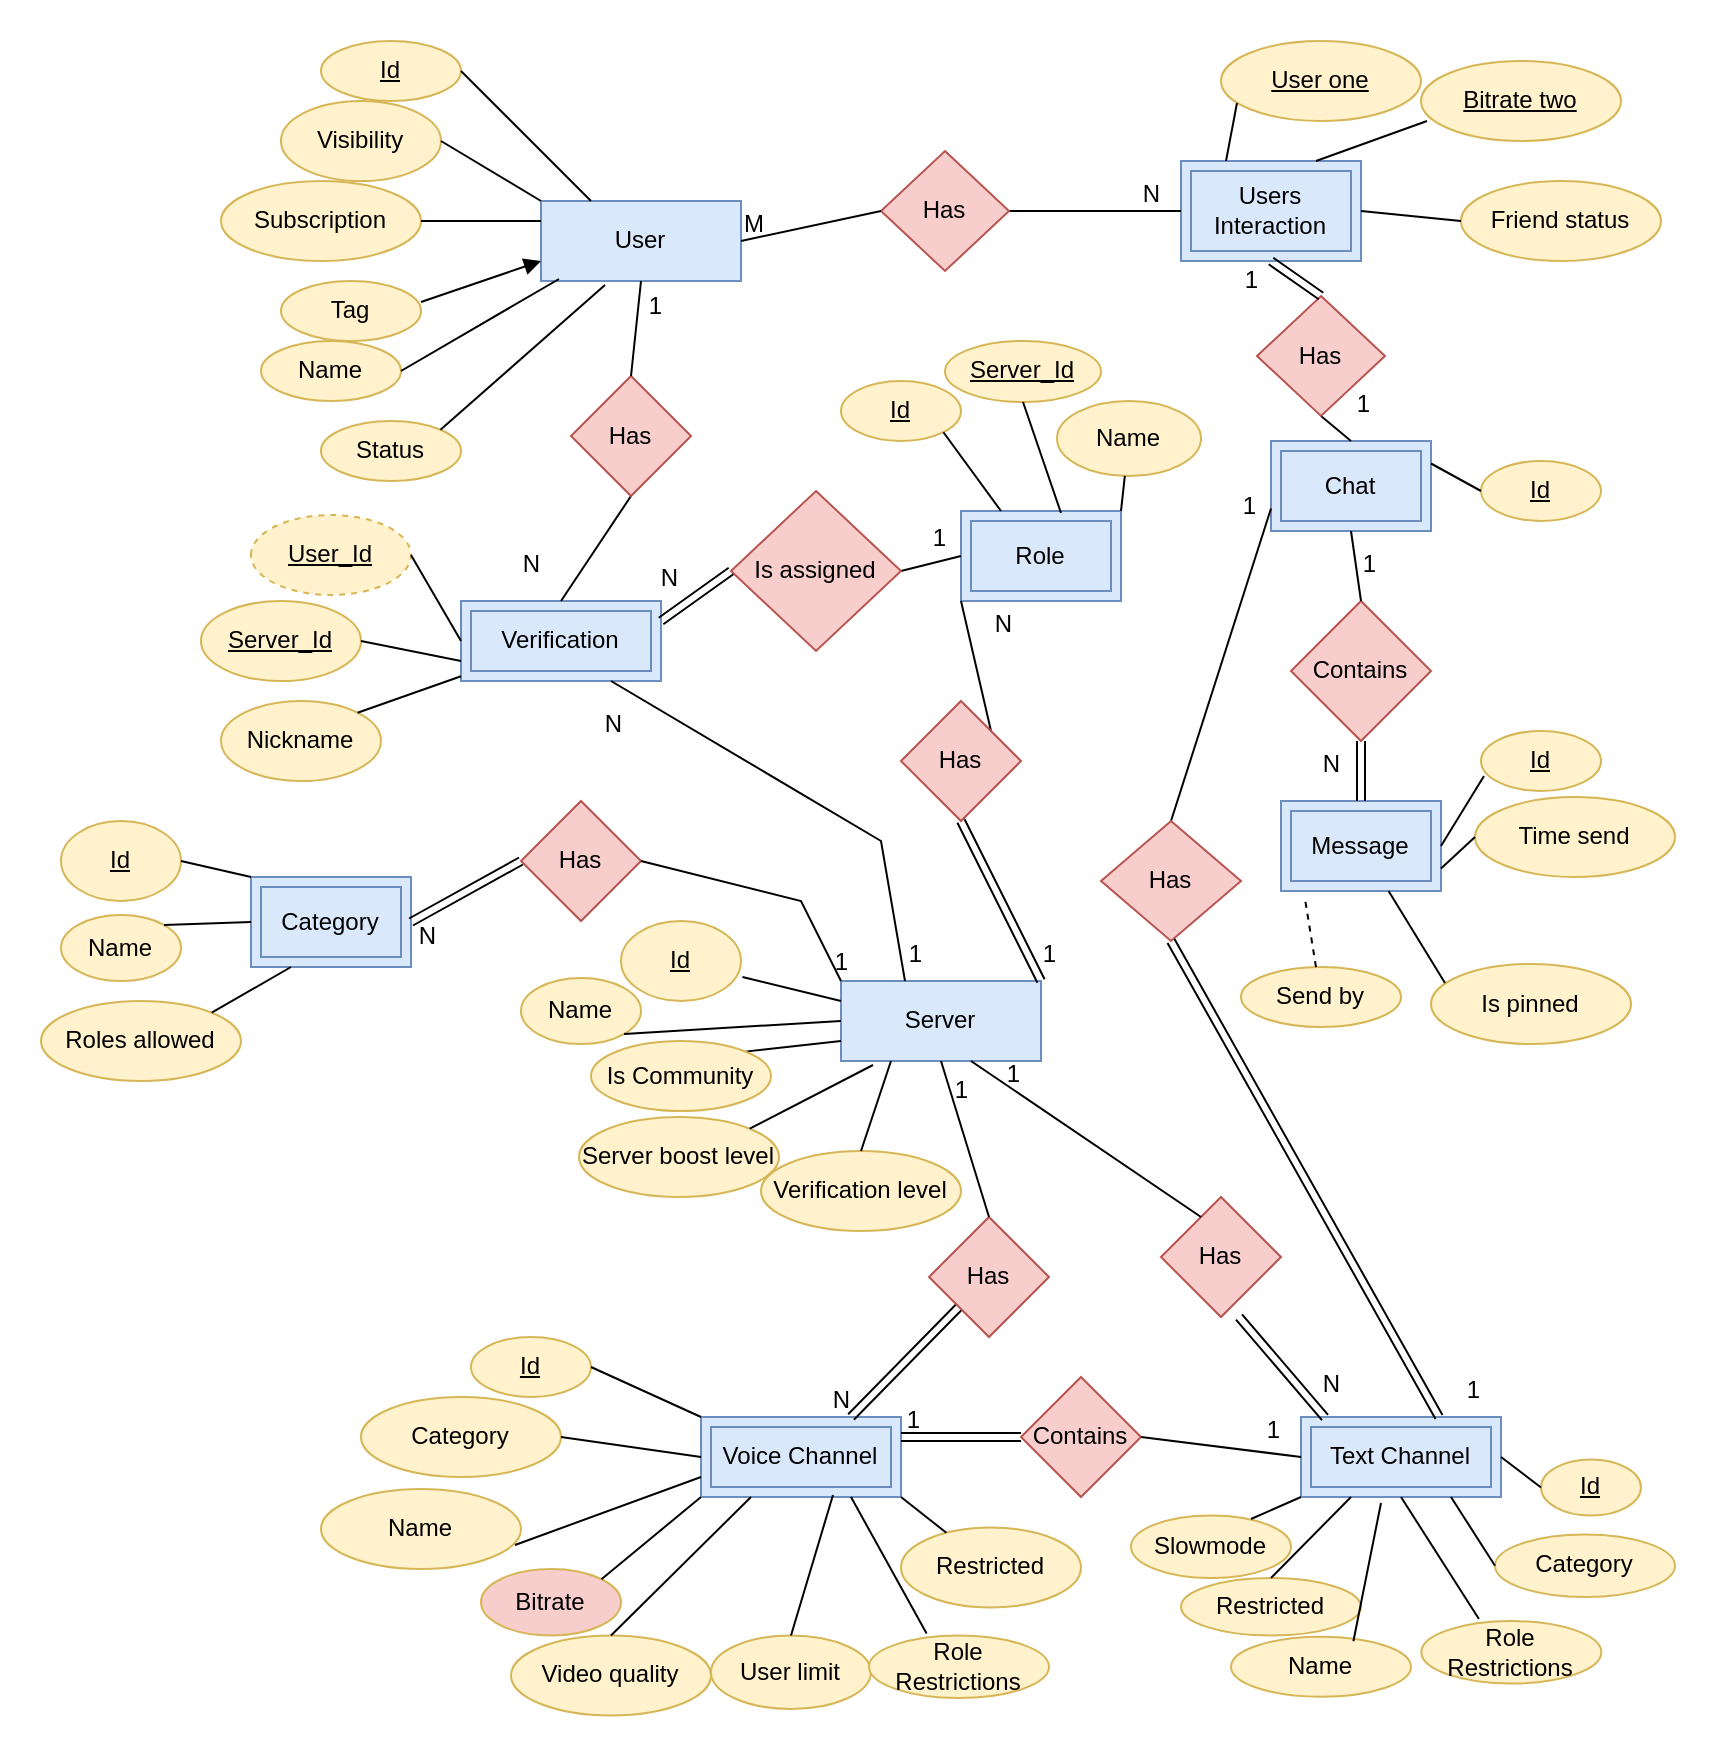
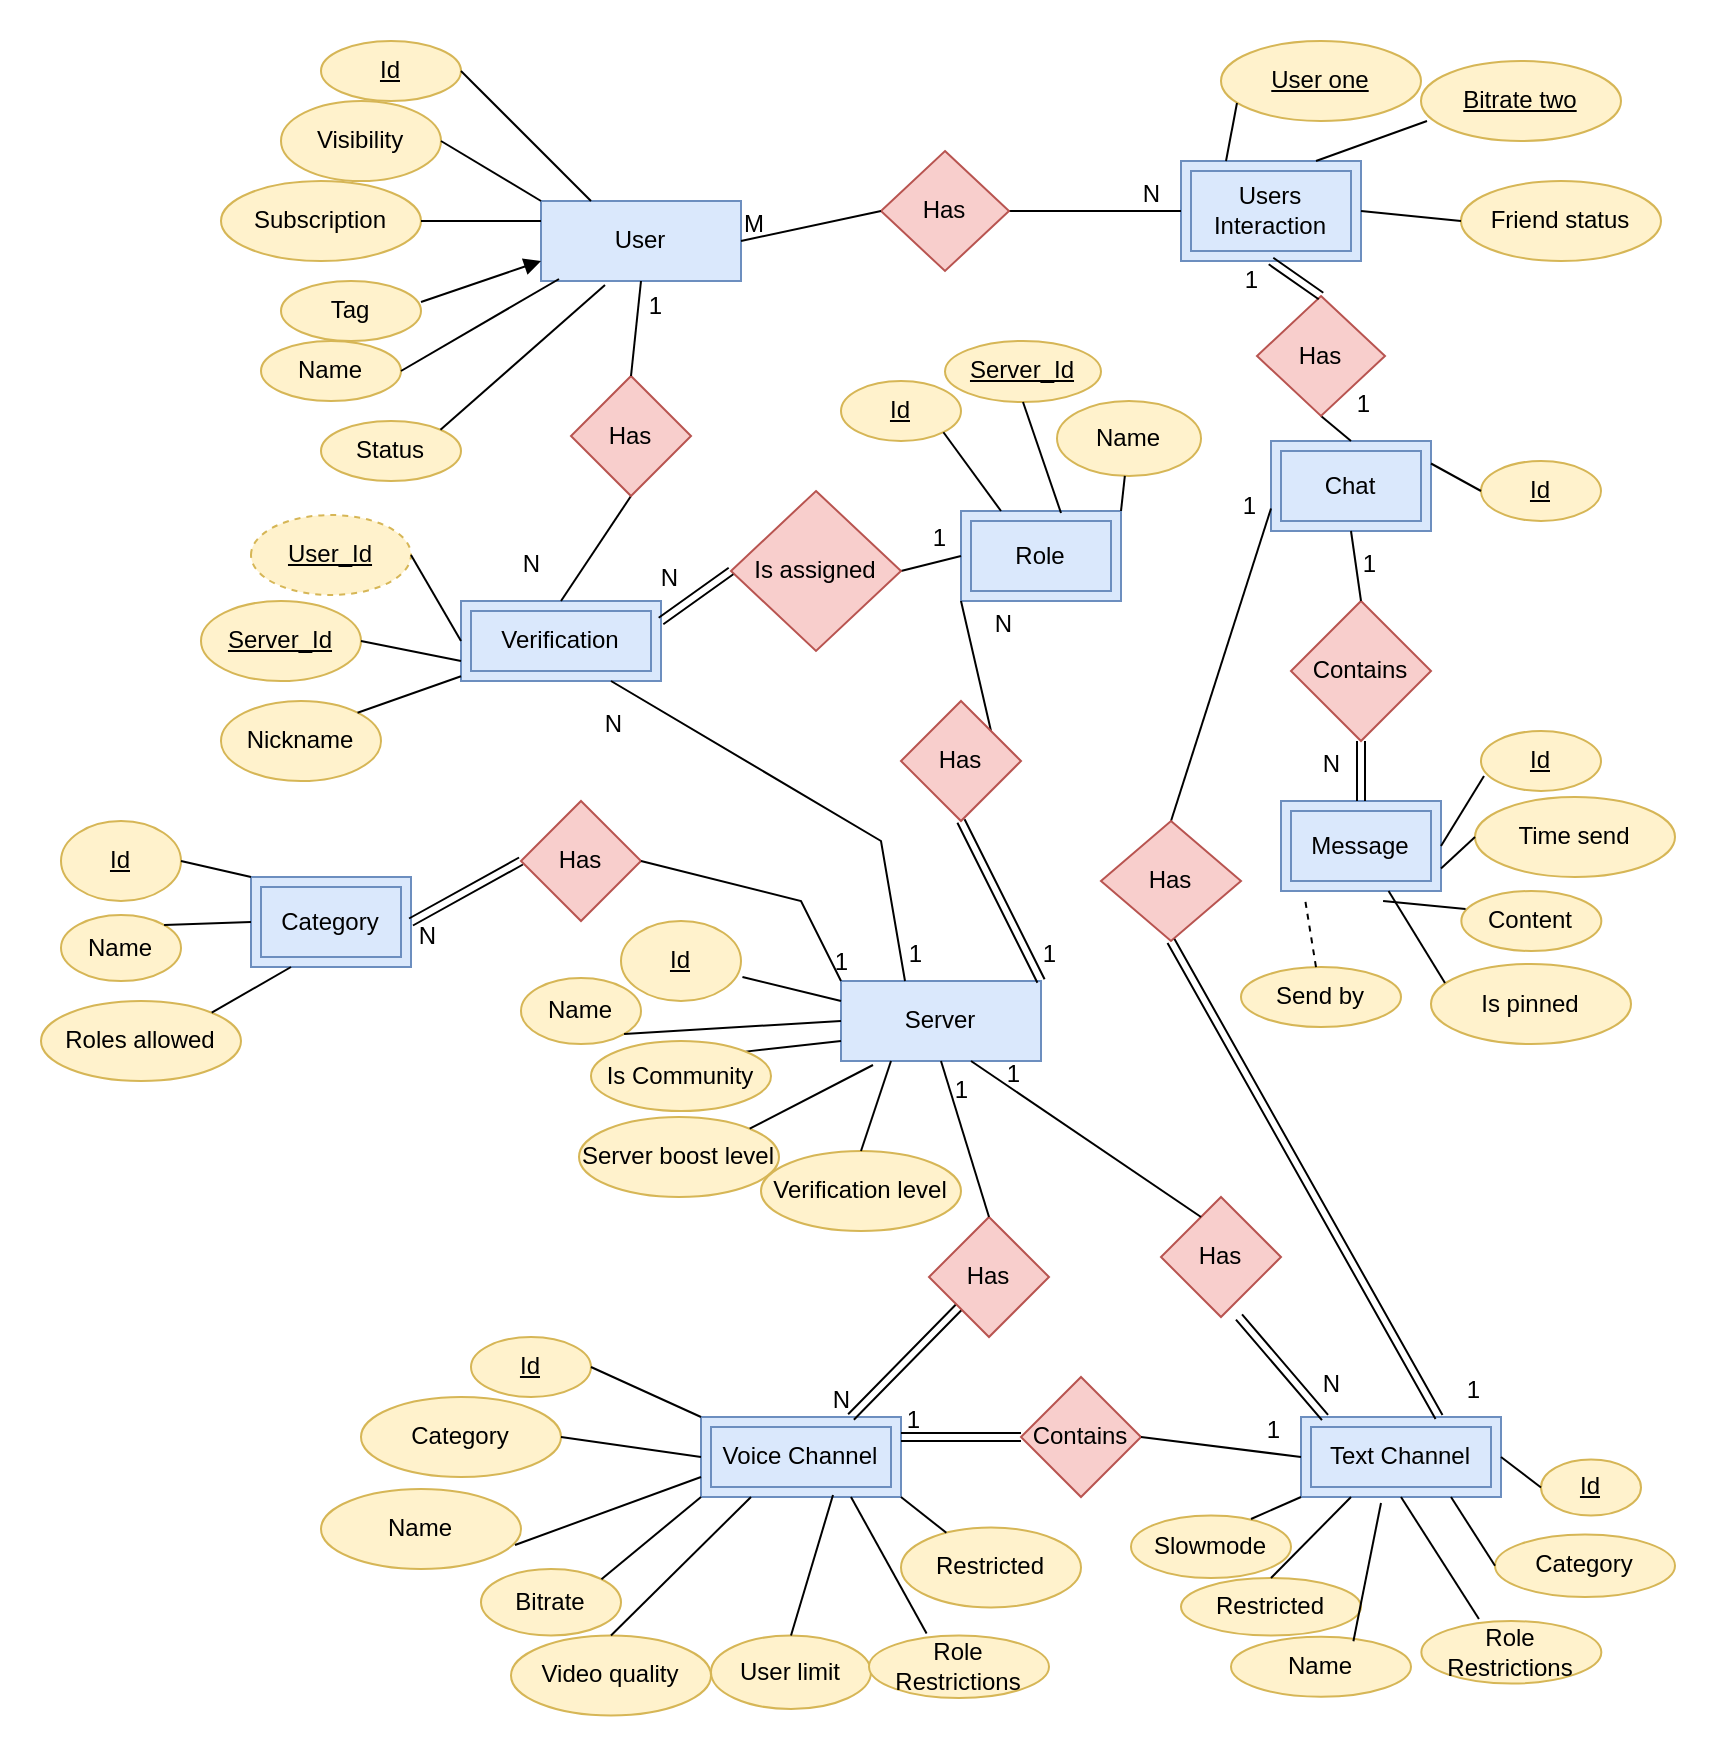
none -> (1433, 906)
none -> (1531, 921)
(551, 1602) -> (551, 1602)
